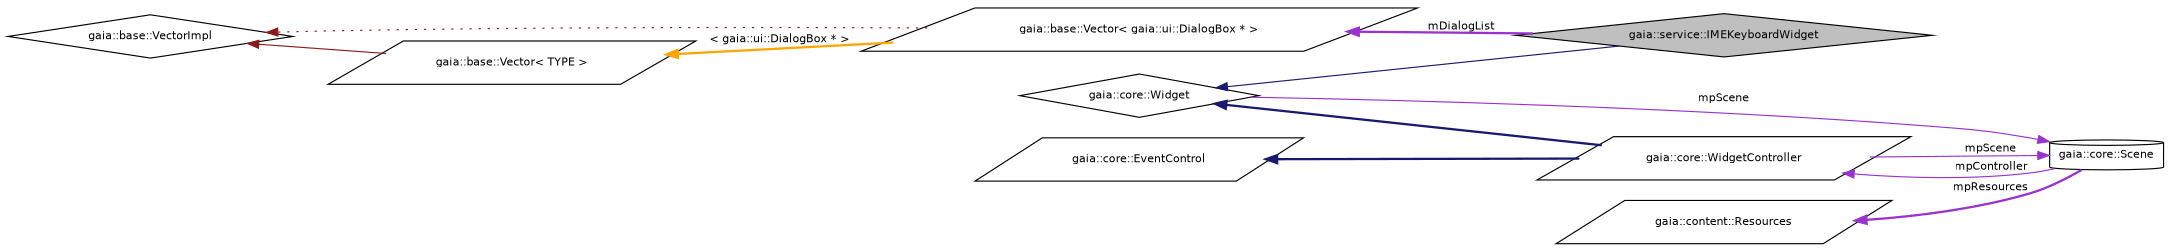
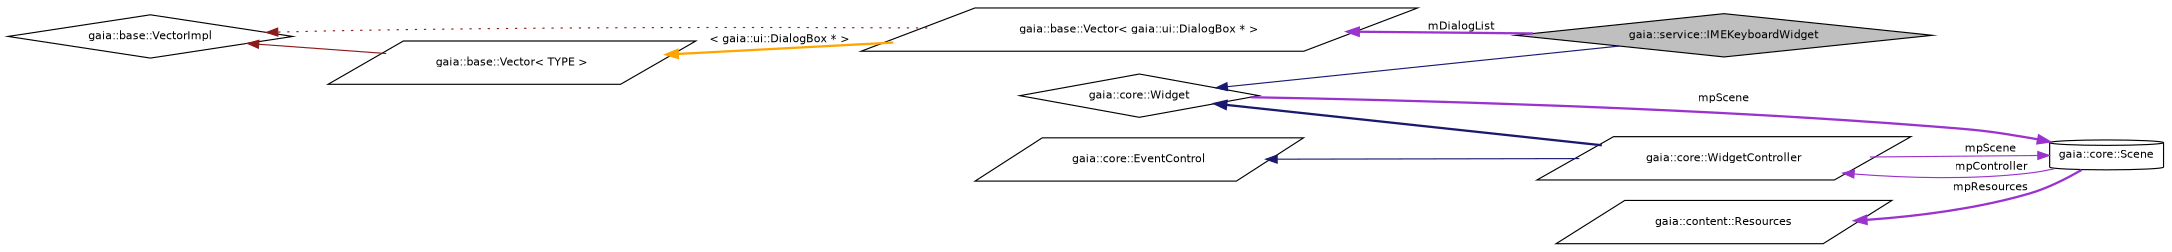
(1645, 109) -> (1645, 109)
(1428, 159) -> (1428, 159)
